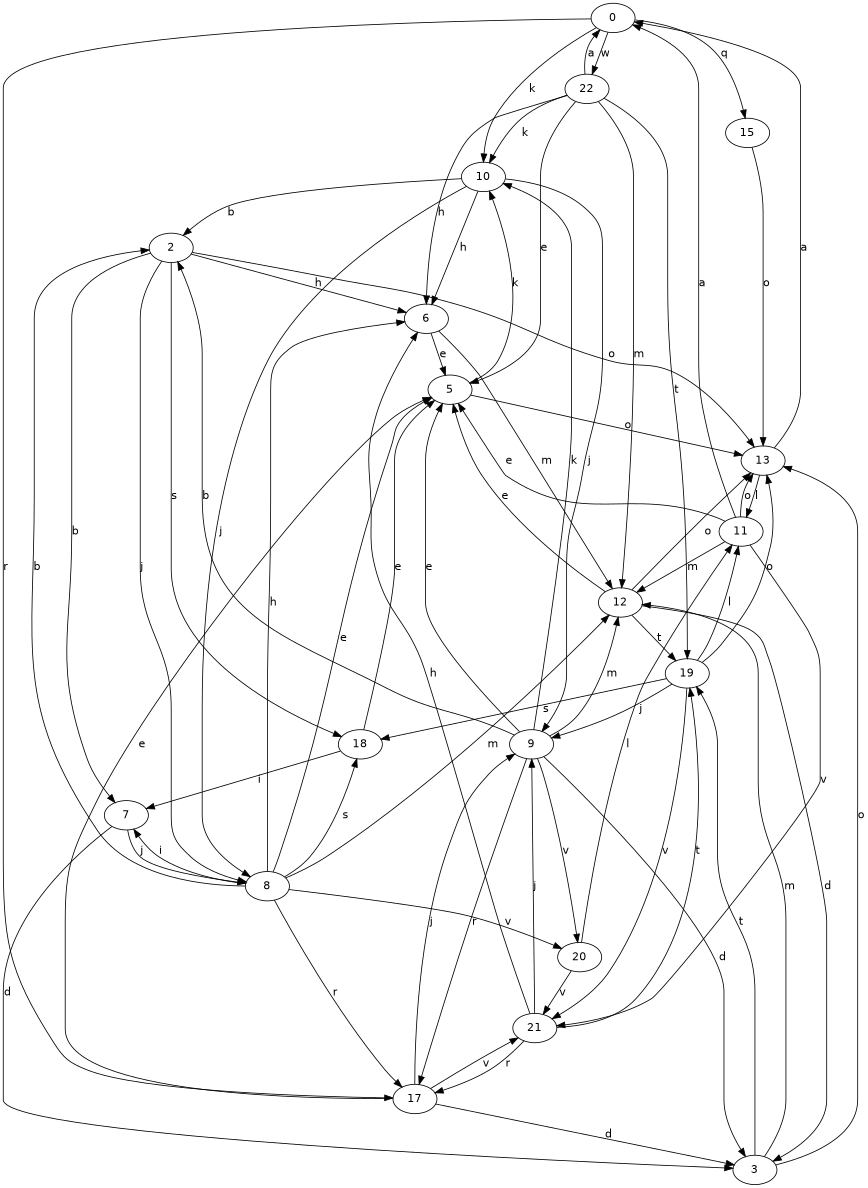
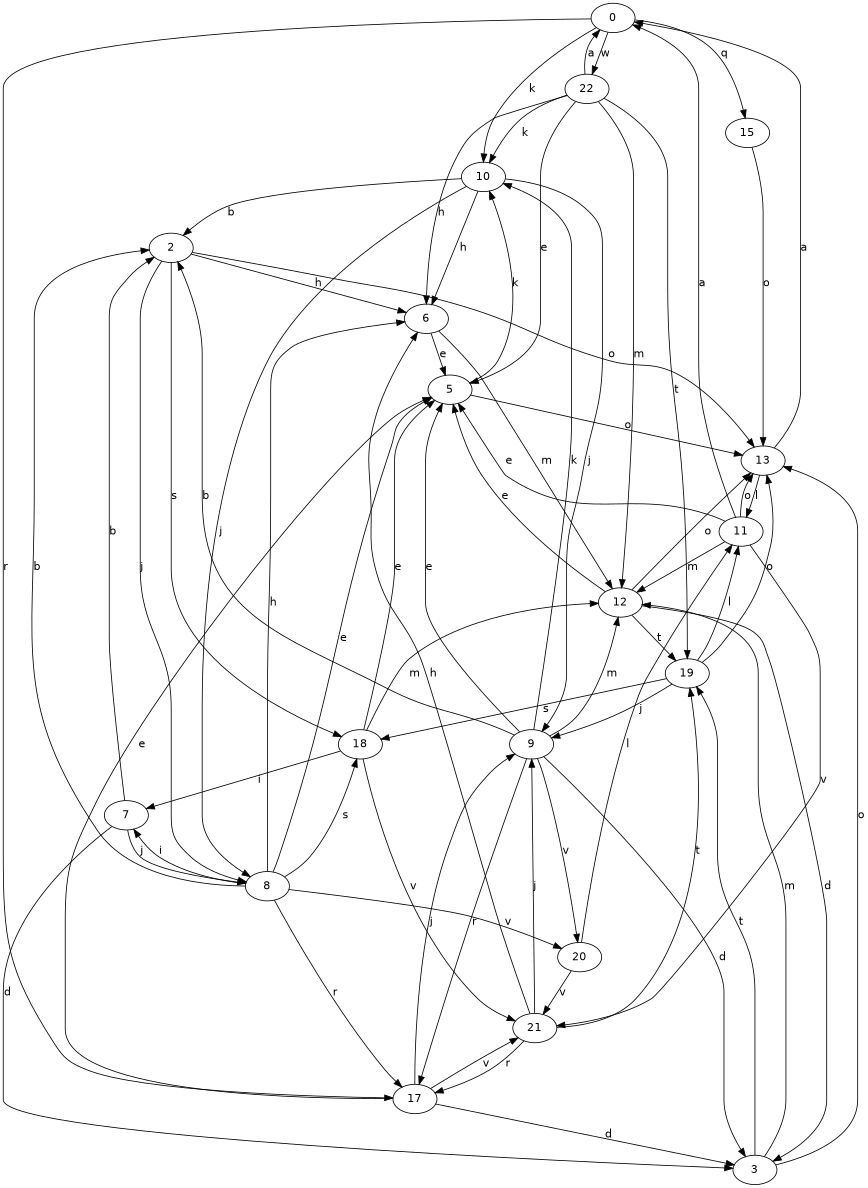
(72, 507) -> (109, 524)
(445, 767) -> (456, 631)
(656, 867) -> (409, 896)
